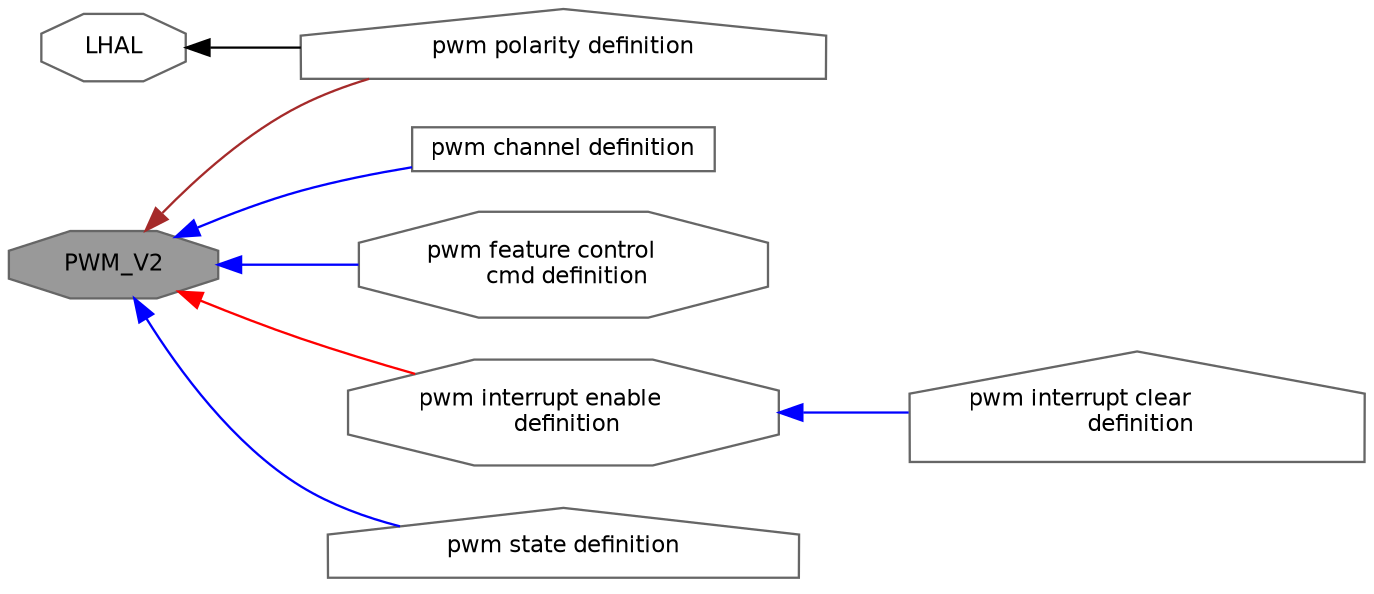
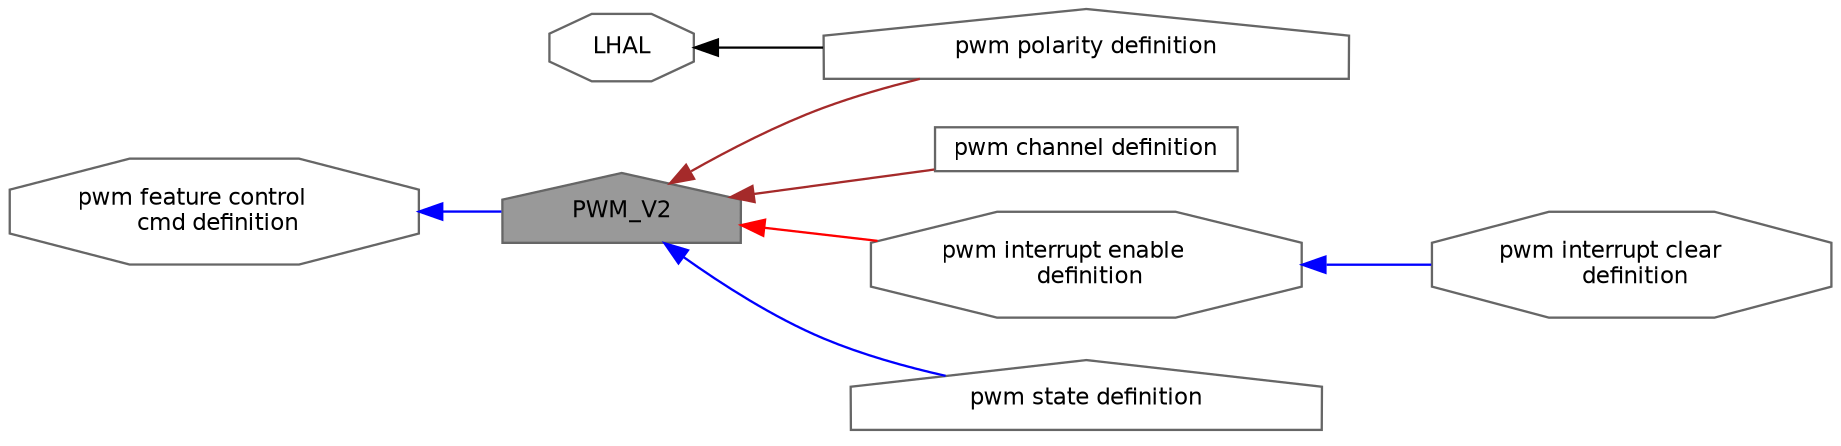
(303, 190) -> (844, 182)
(114, 265) -> (622, 212)
(300, 265) -> (472, 212)
(1137, 413) -> (1632, 265)
